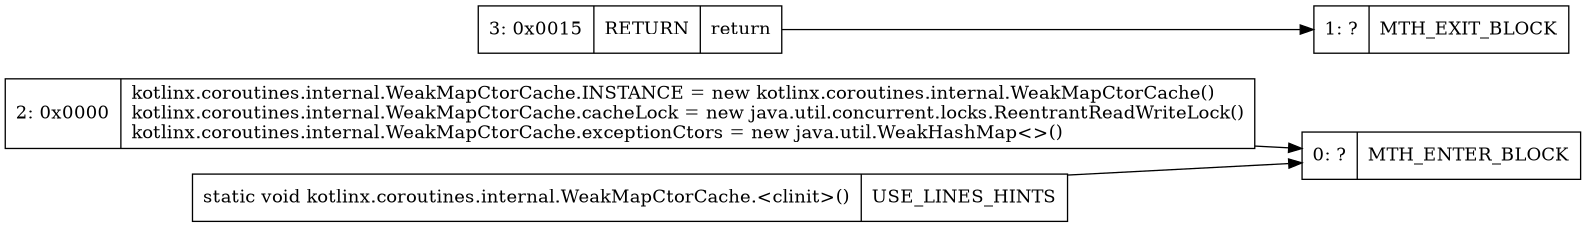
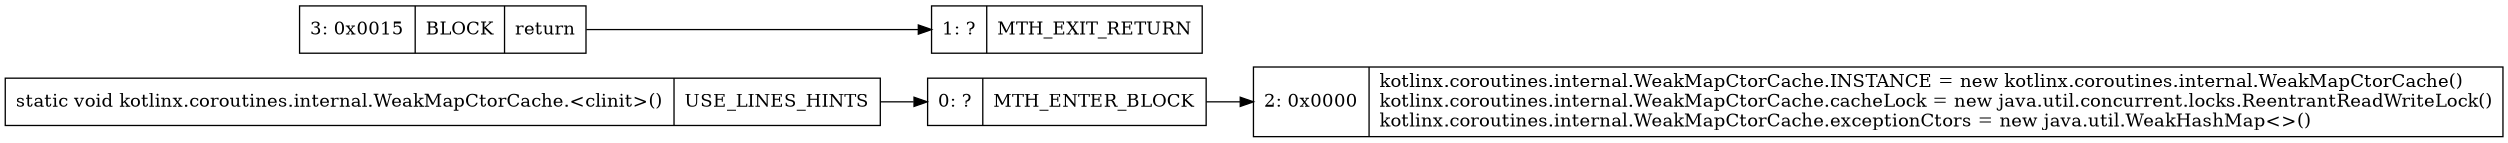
(647, 29) -> (460, 29)
(1469, 29) -> (1094, 29)
(1272, 147) -> (1223, 102)
